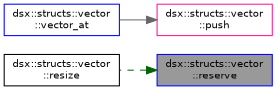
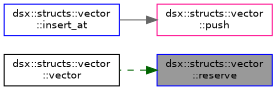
(62, 20) -> (62, 20)
(62, 70) -> (62, 70)
